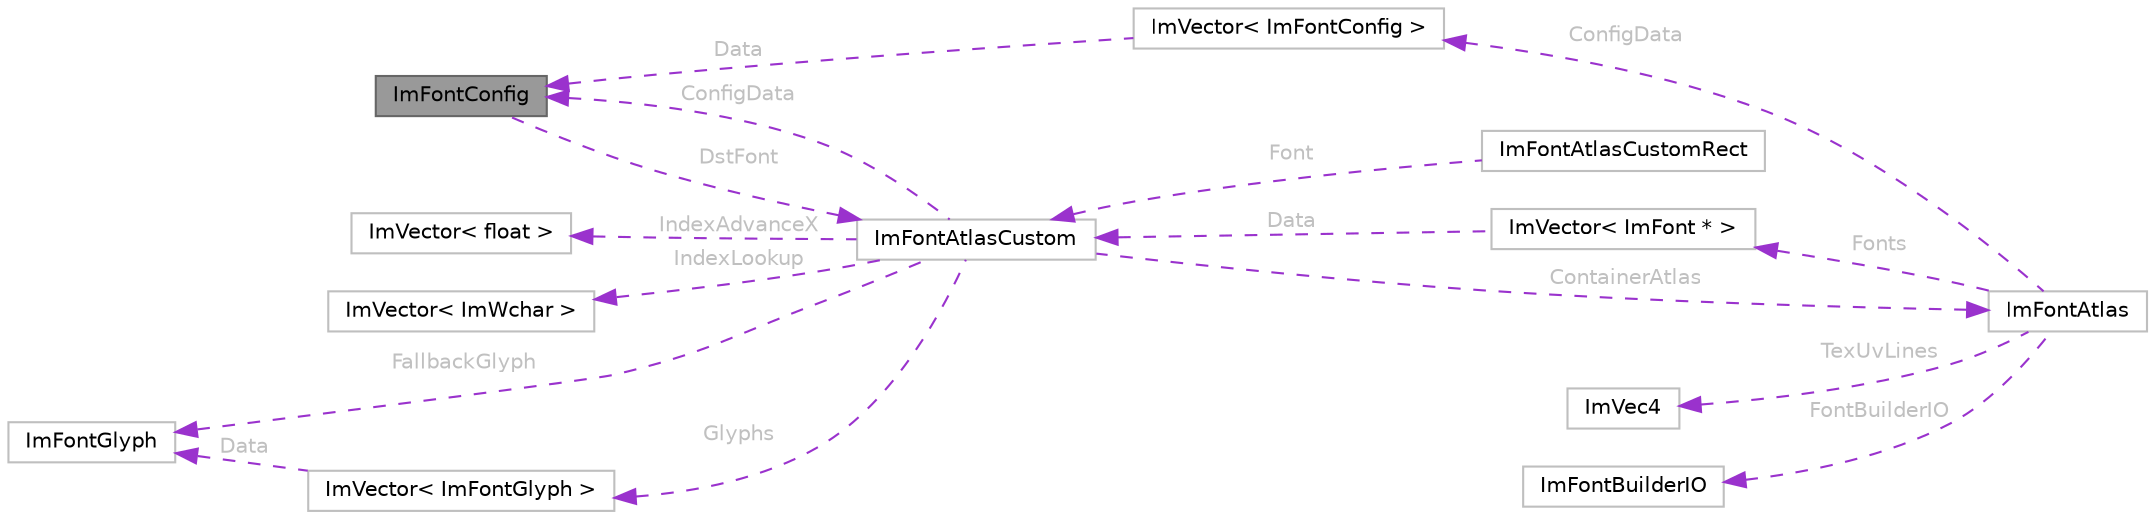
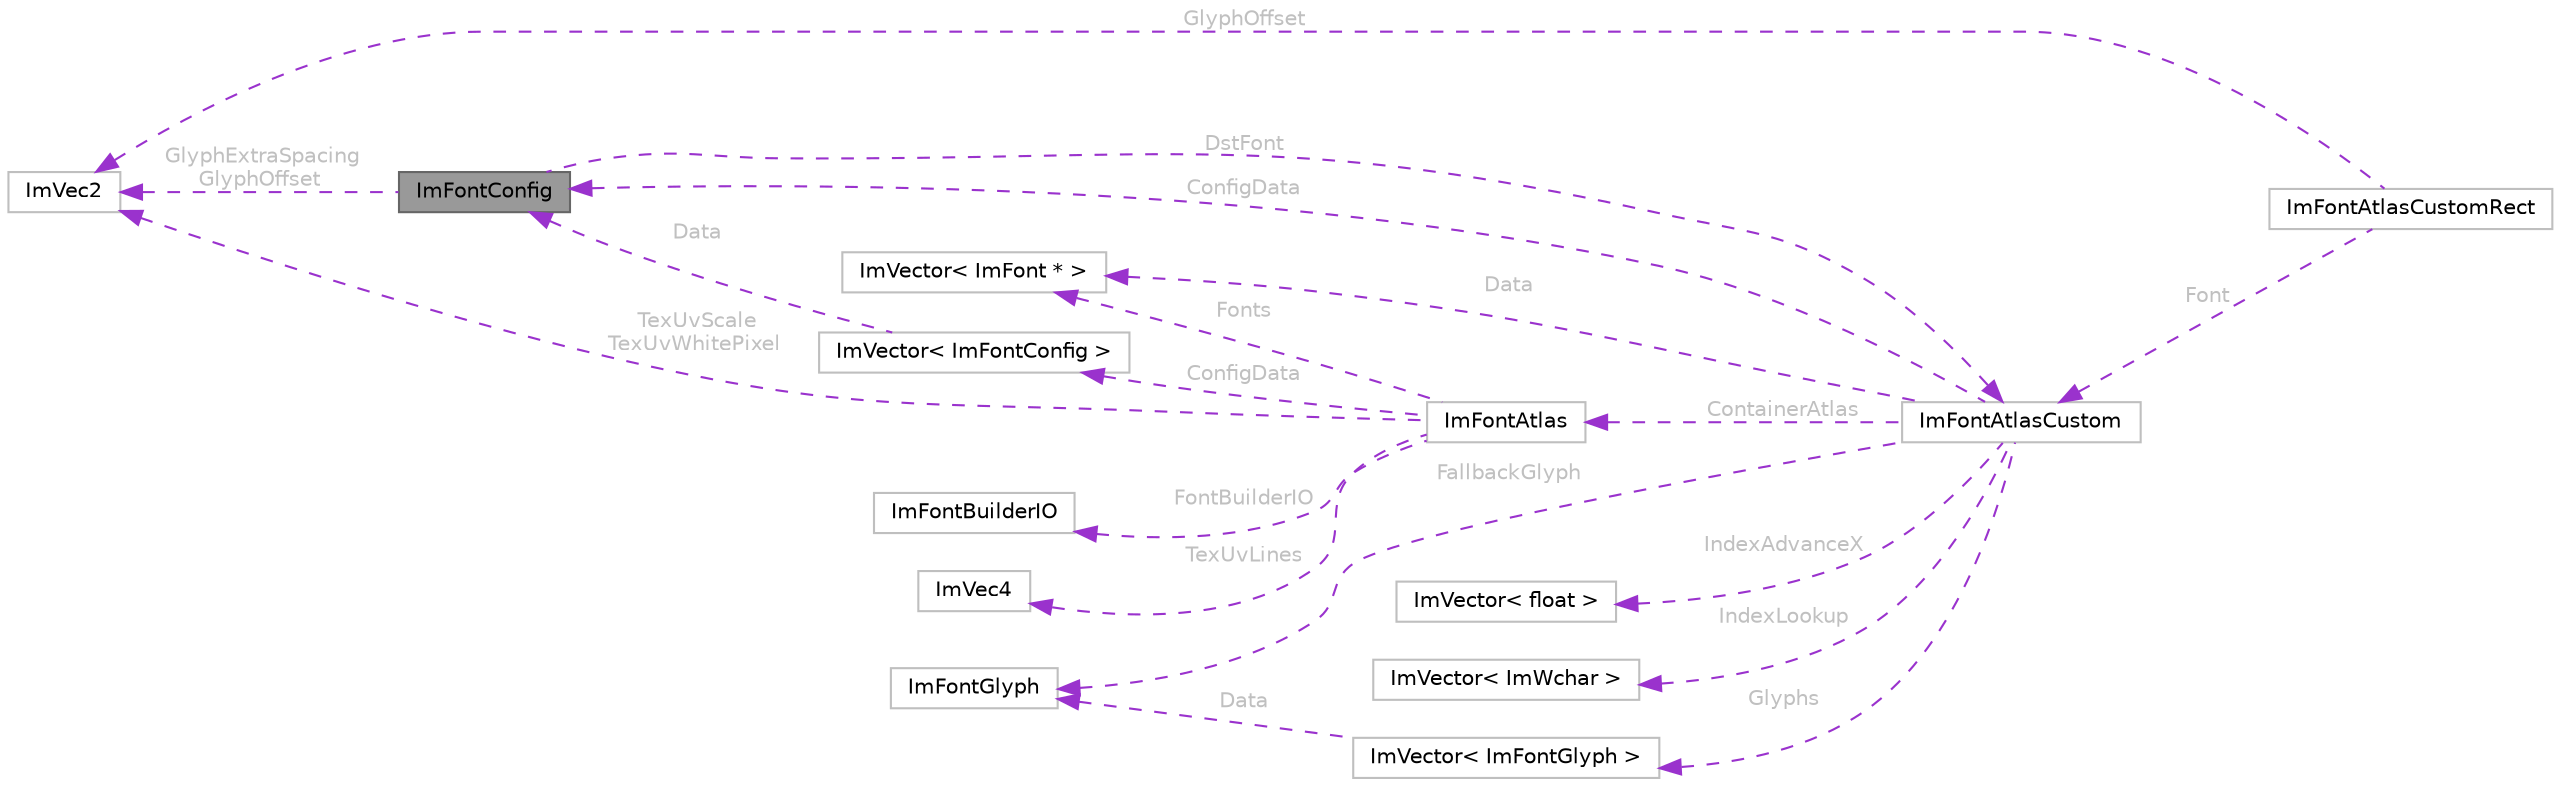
none -> (64, 192)
(1305, 234) -> (1528, 322)
